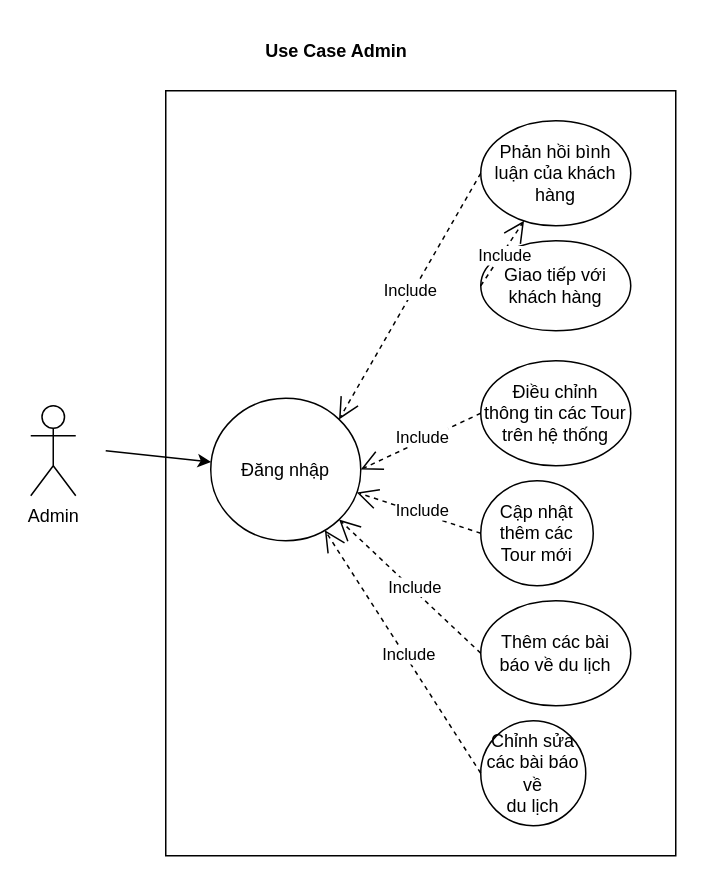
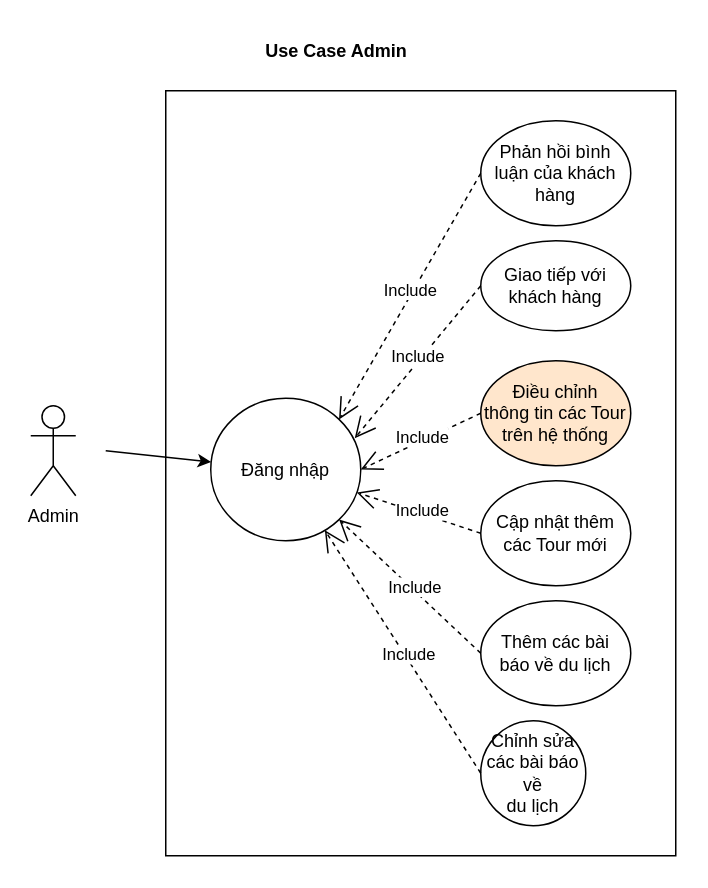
(501, 255) -> (419, 361)
(556, 413) -> (556, 413)
(537, 533) -> (556, 533)
